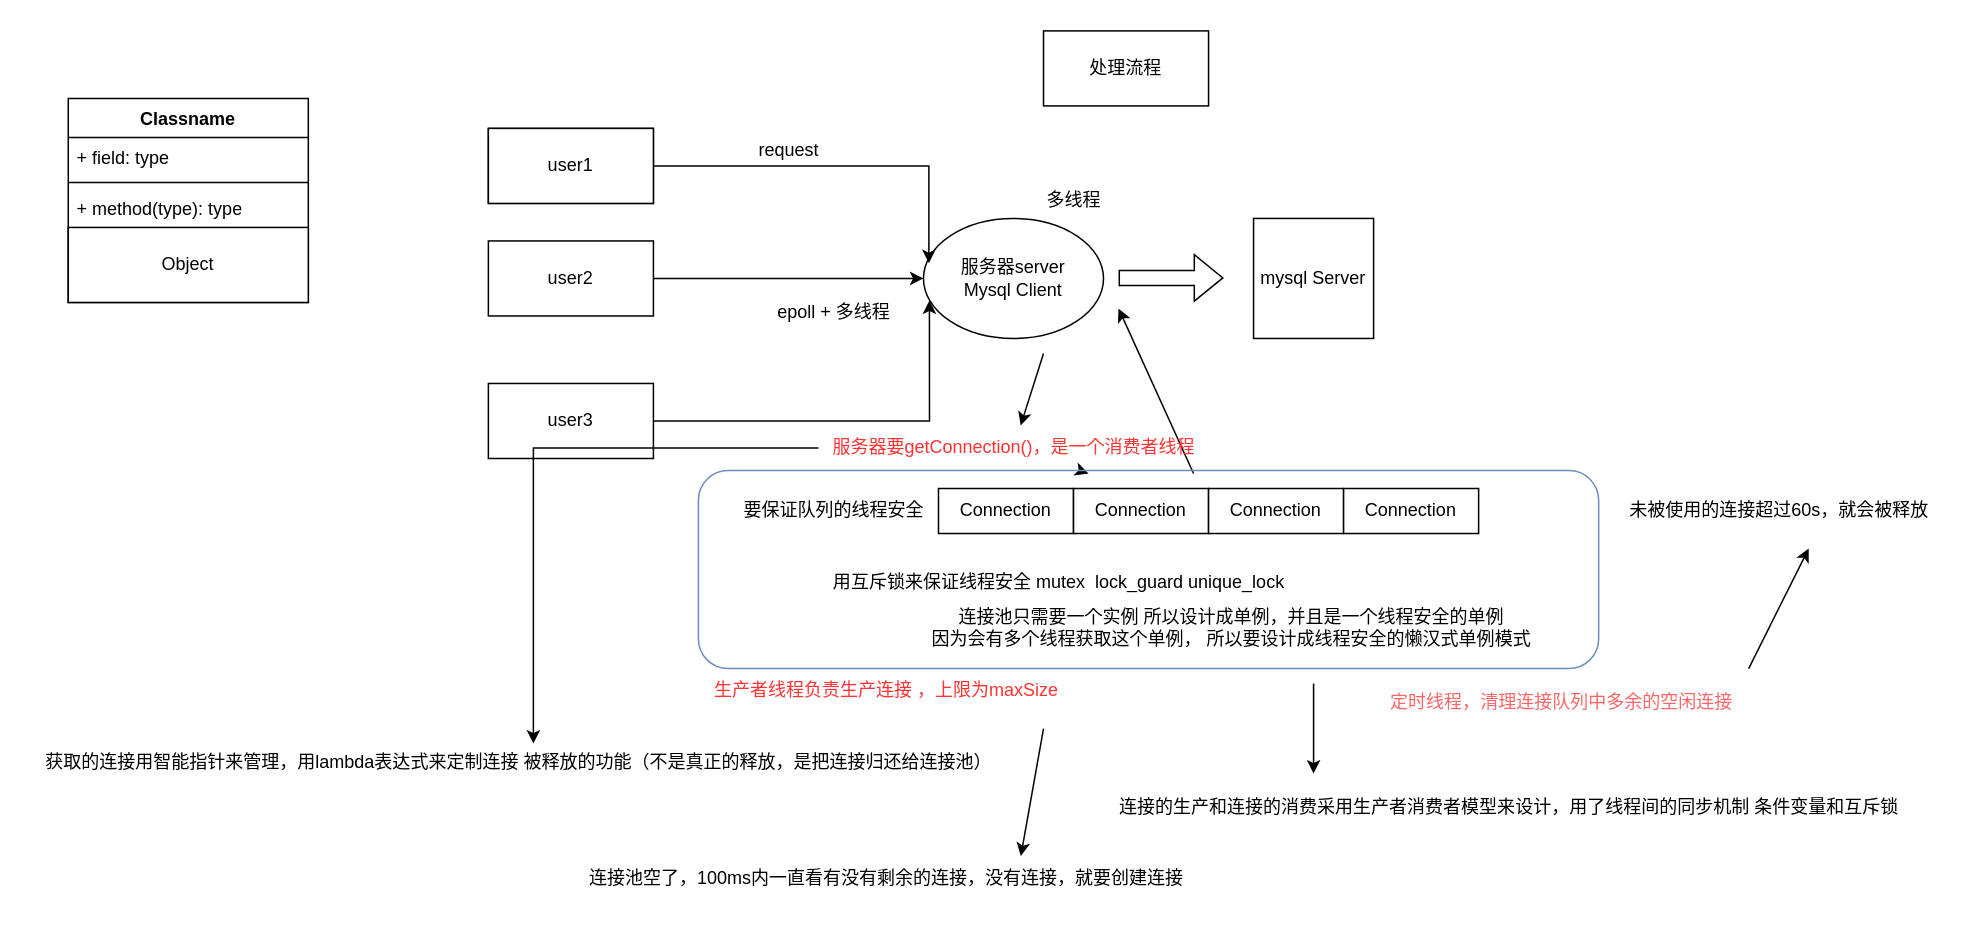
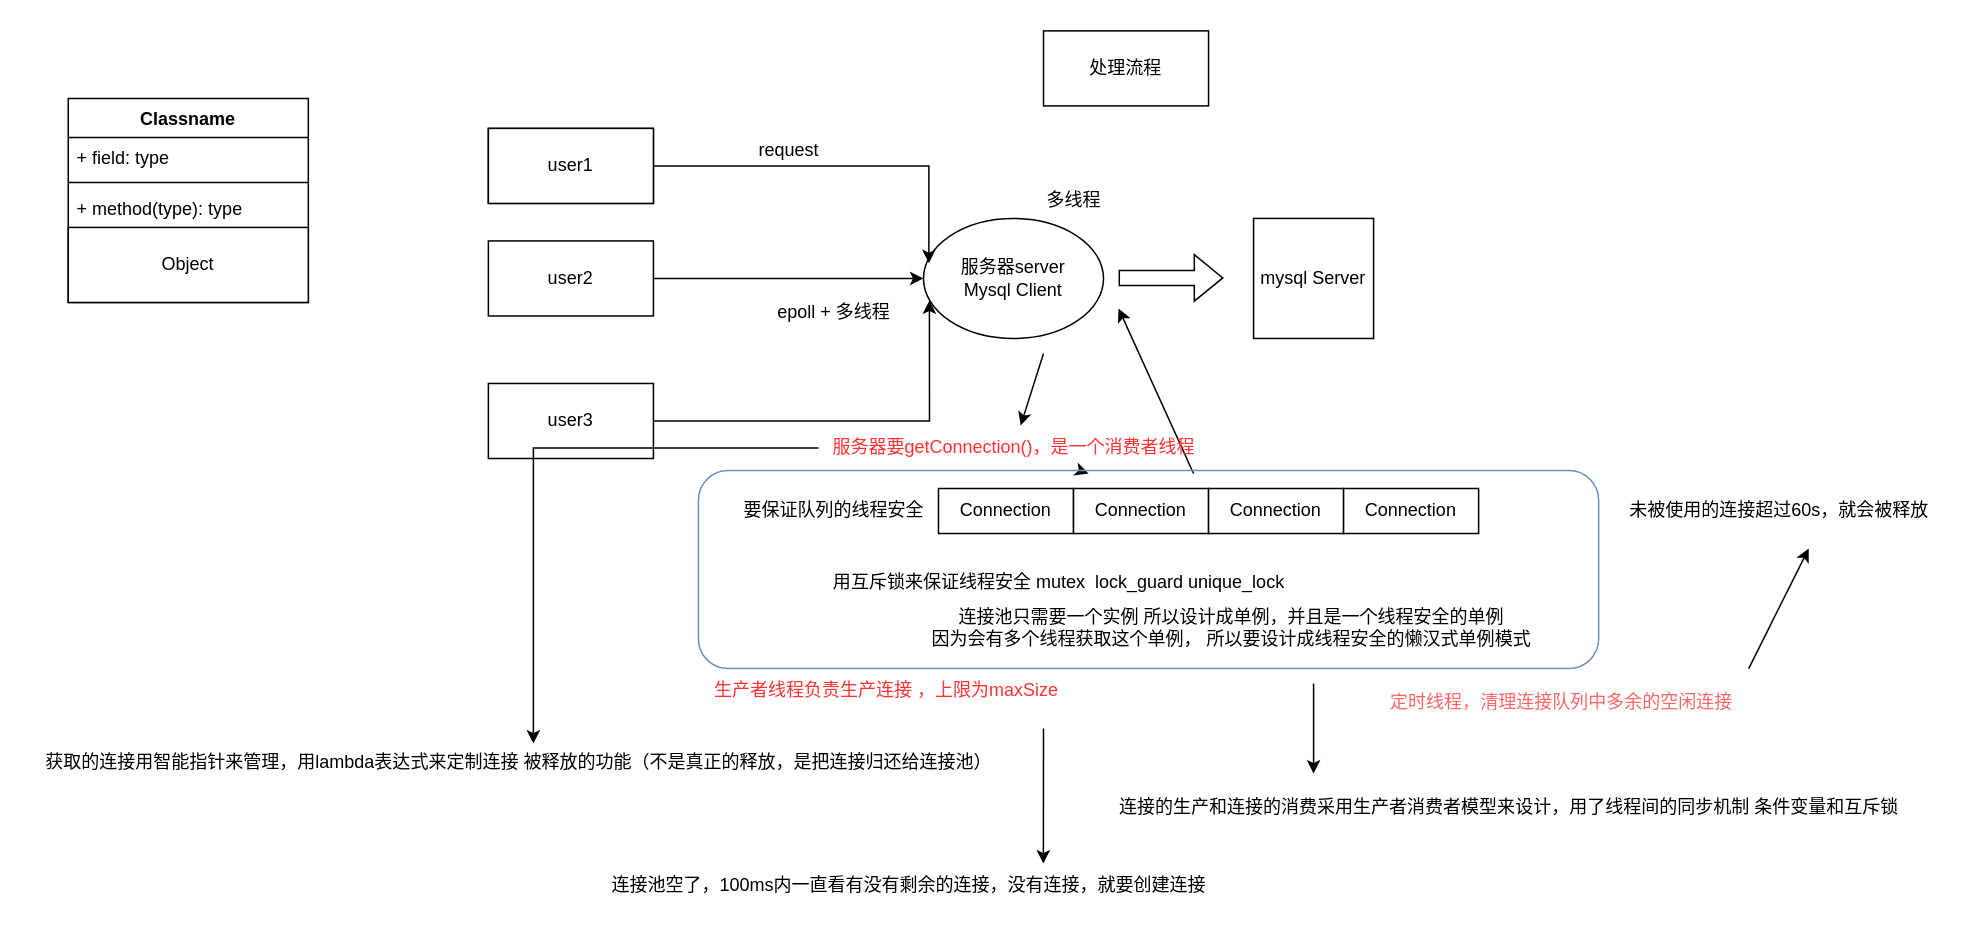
(886, 878) -> (908, 886)
